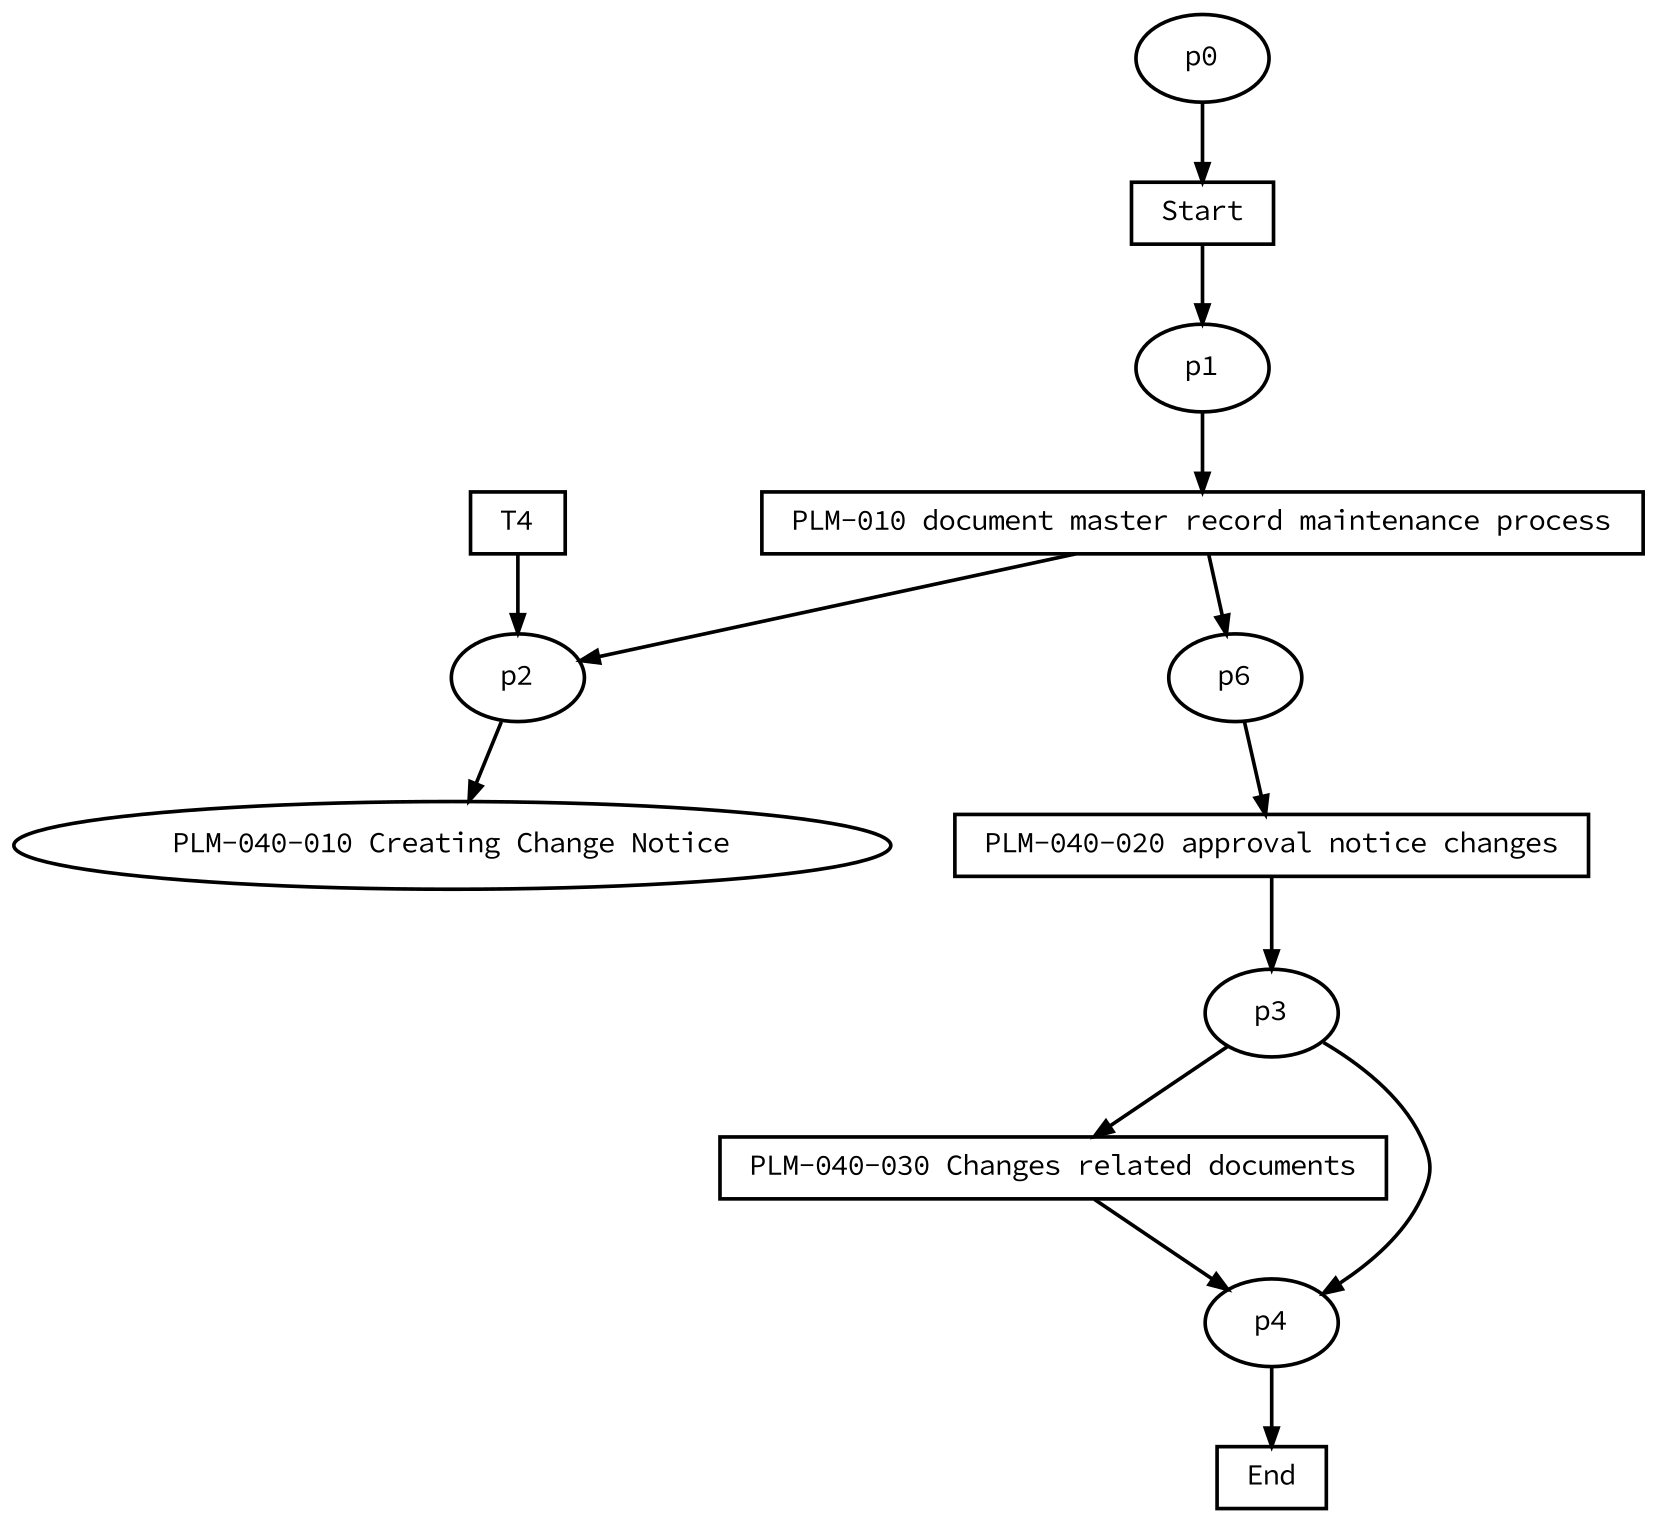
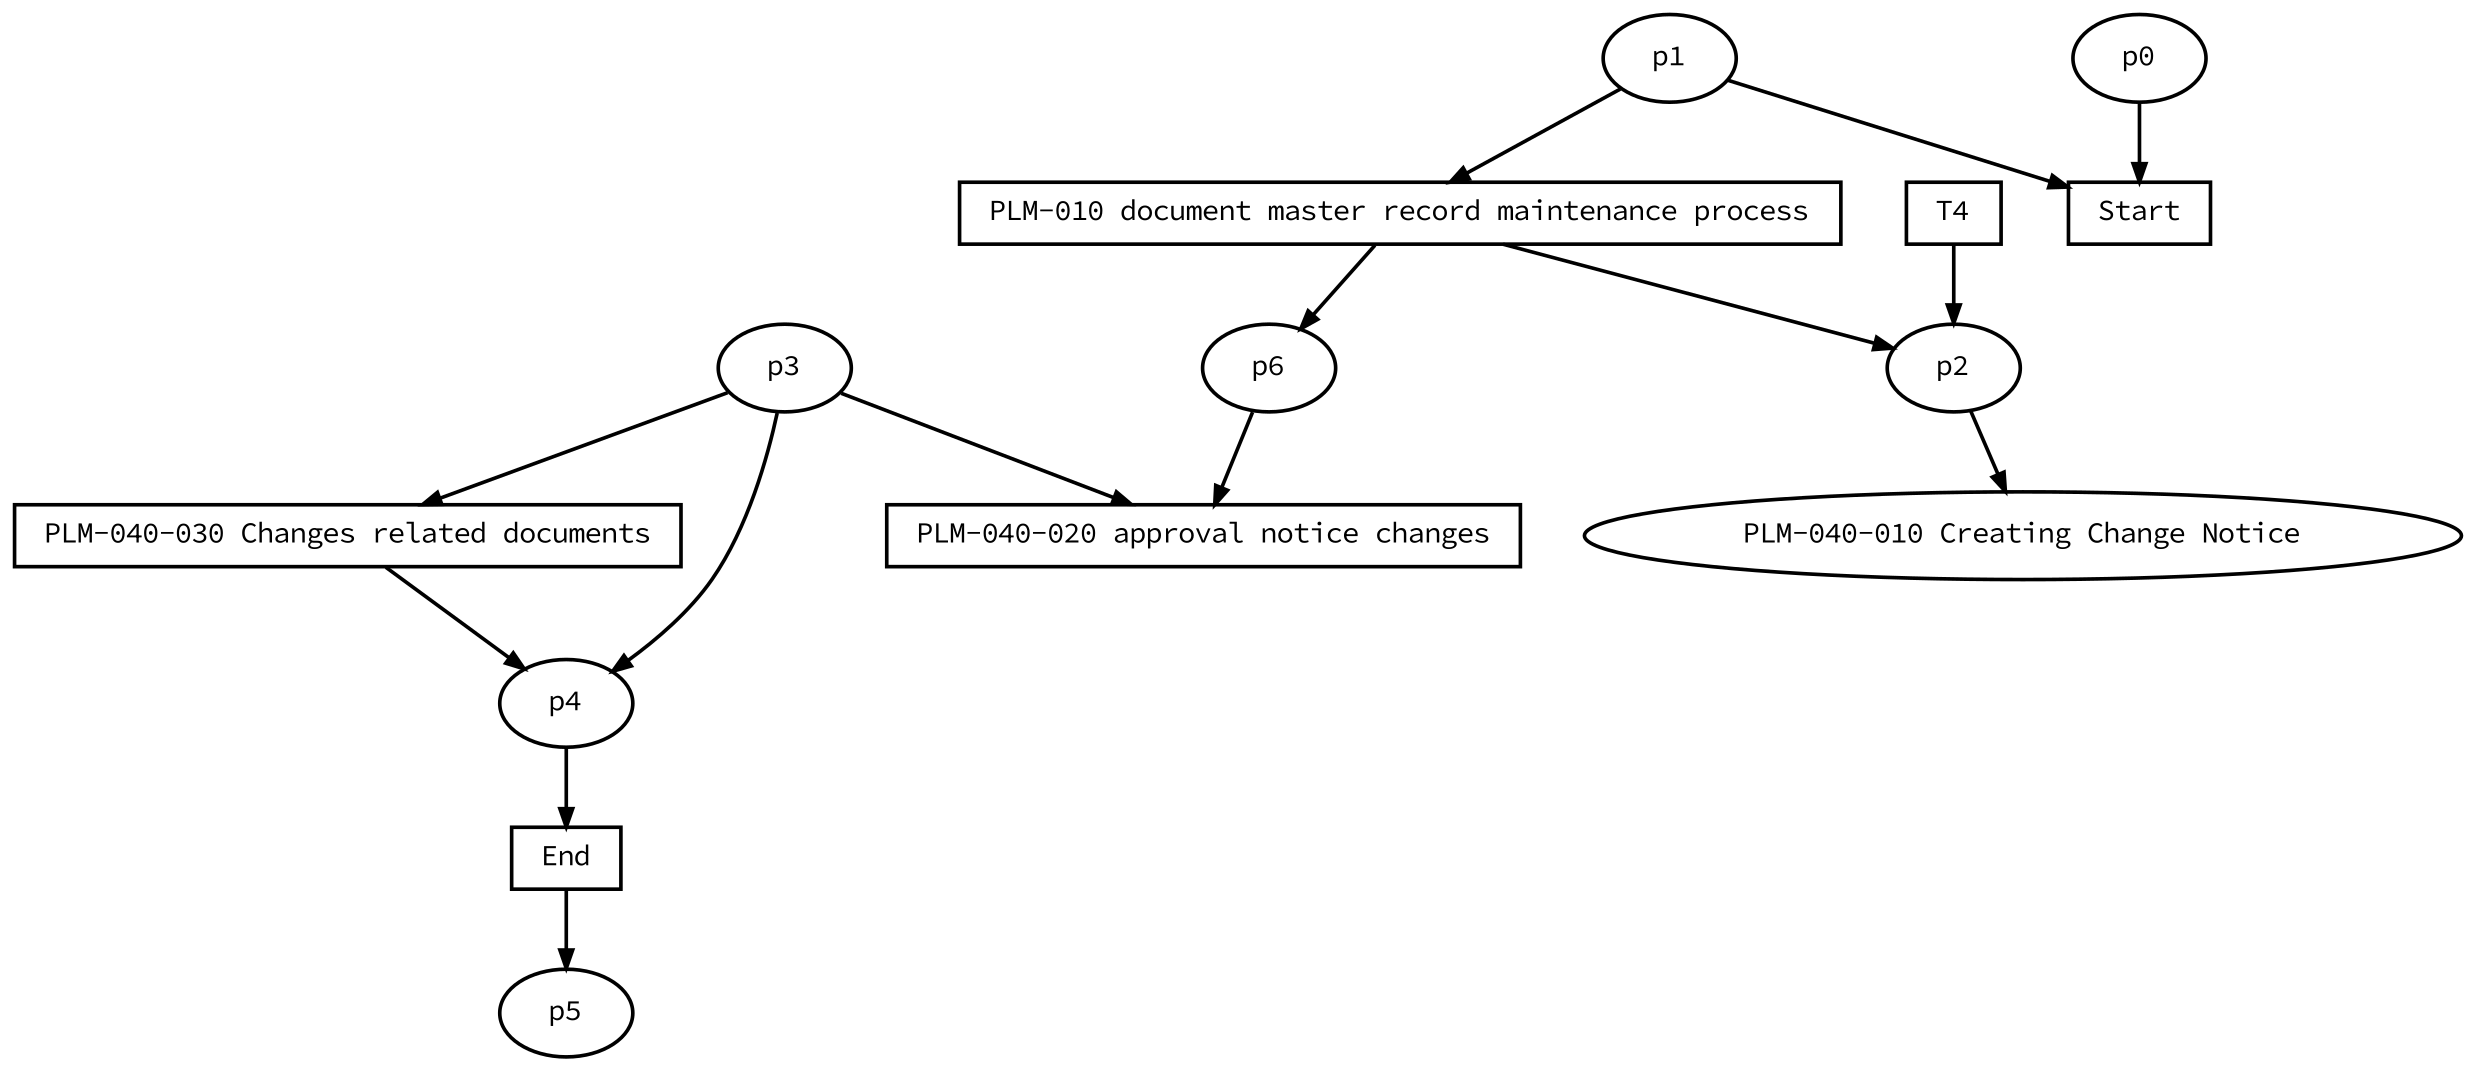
(1203, 275) -> (1889, 131)
(1272, 914) -> (978, 446)
none -> (566, 1013)
